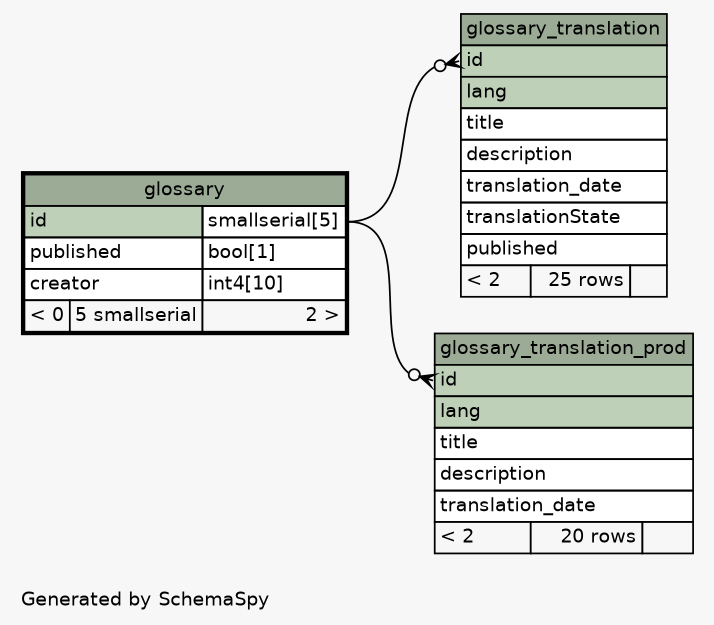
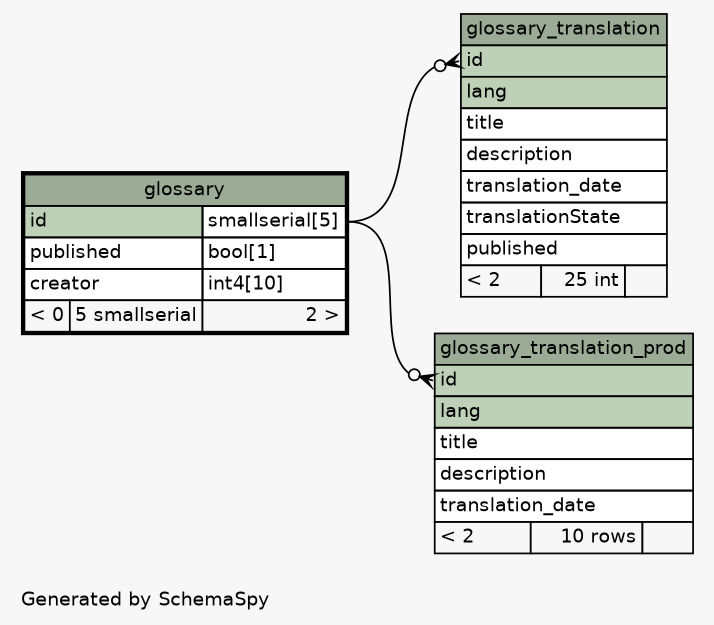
(587, 280) -> (592, 280)
(599, 537) -> (599, 537)
